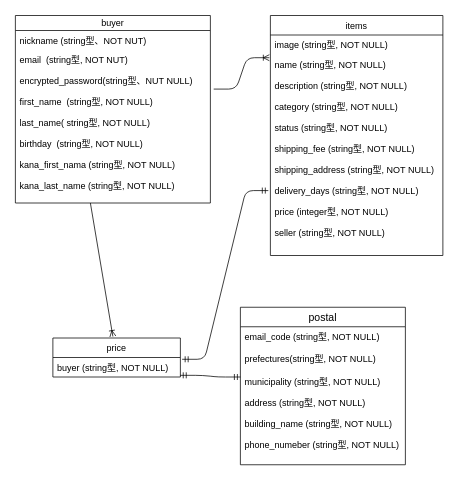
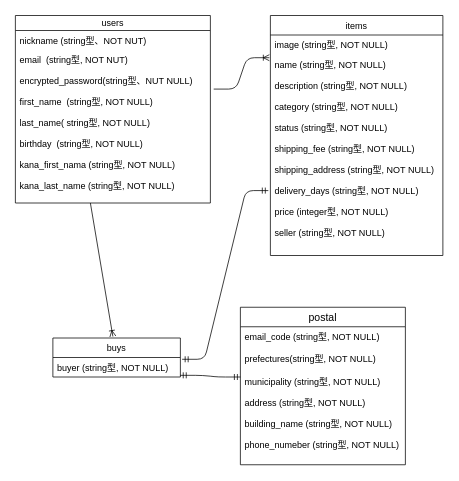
(113, 23) -> (113, 23)
(116, 348) -> (116, 348)
